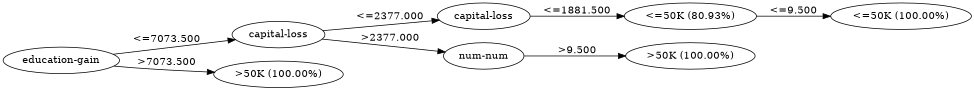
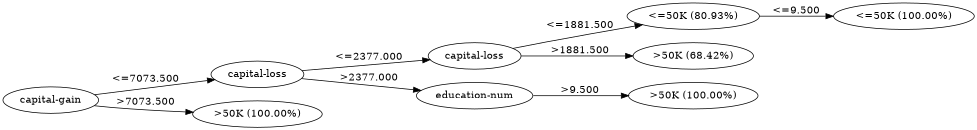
(484, 56) -> (475, 96)
none -> (693, 56)
(61, 60) -> (51, 100)
